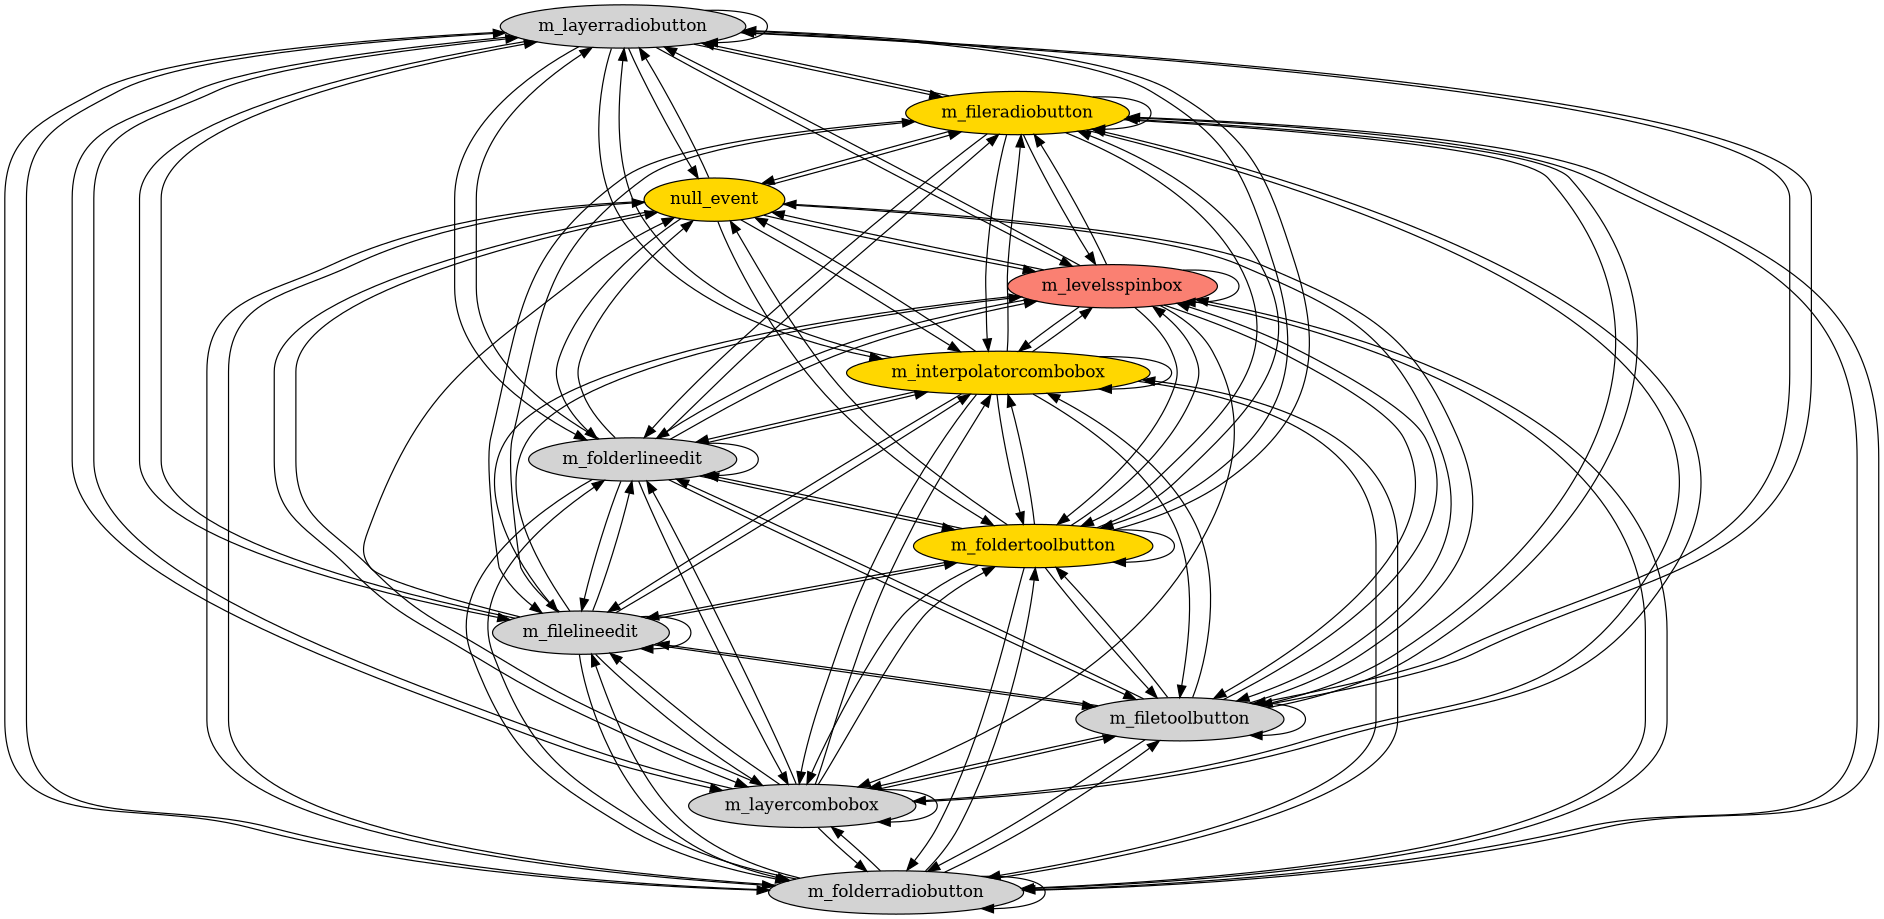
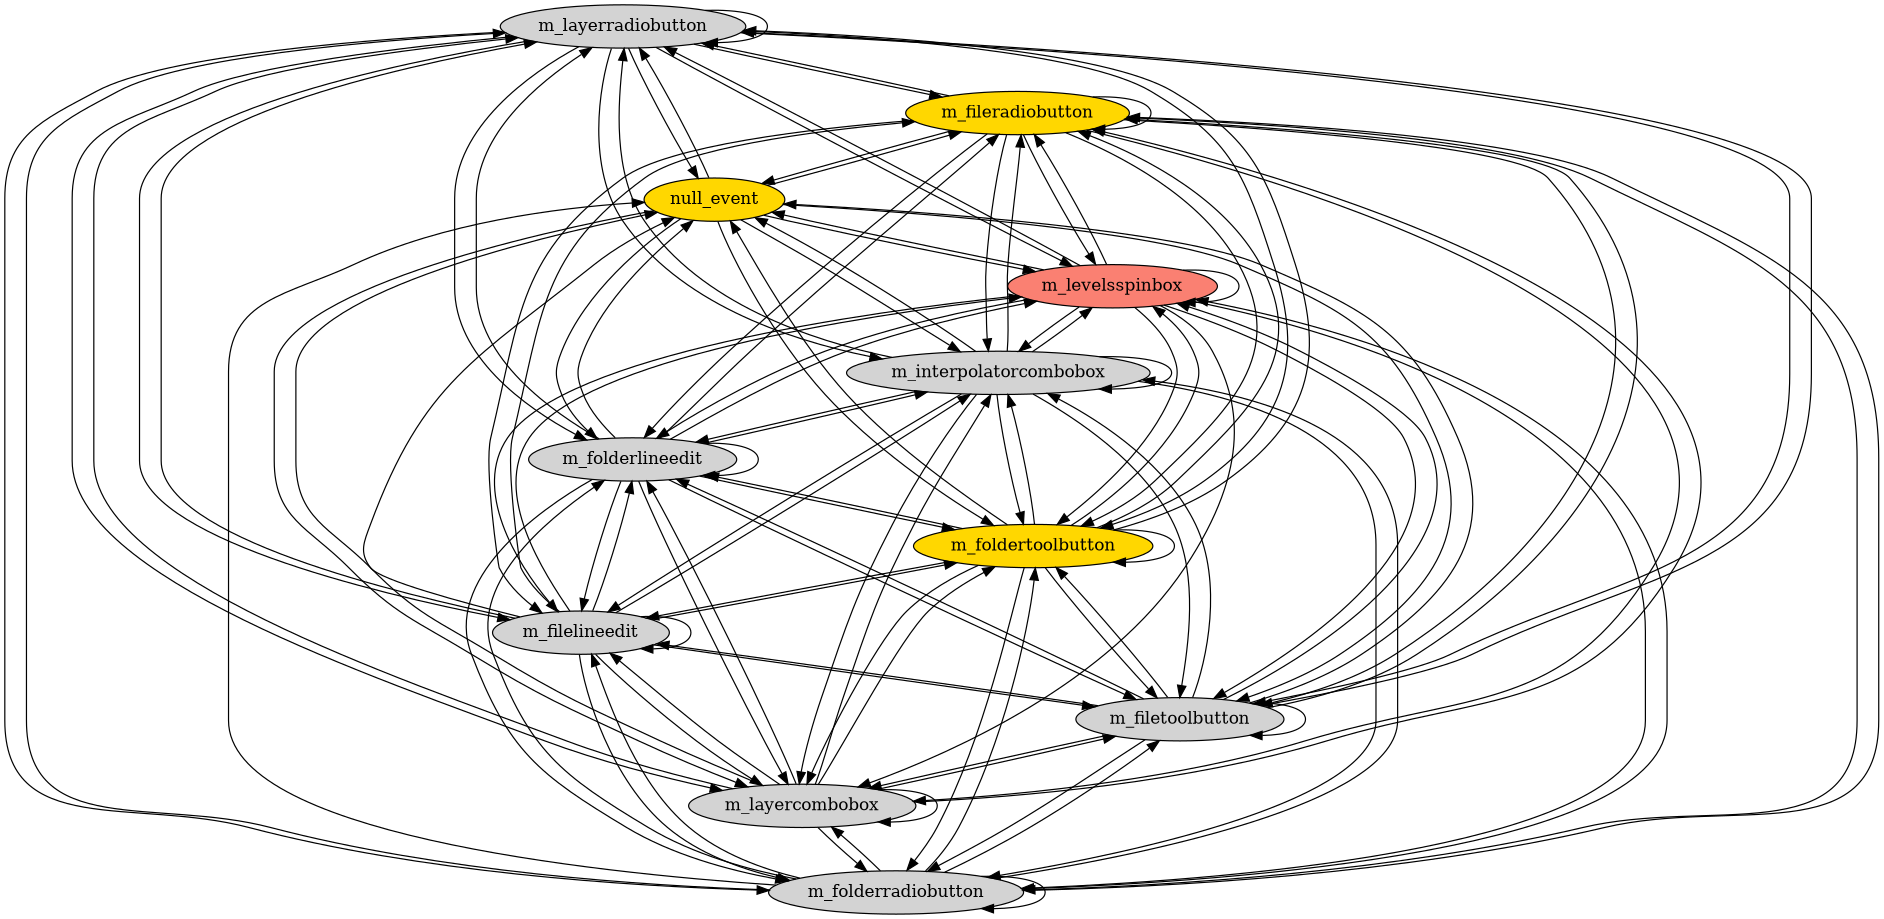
(998, 373) -> (998, 373)
(207, 562) -> none
